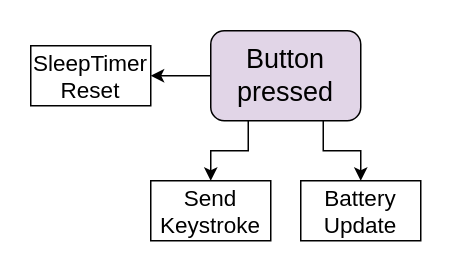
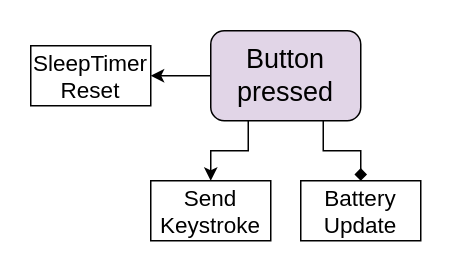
(361, 169) -> (361, 168)
